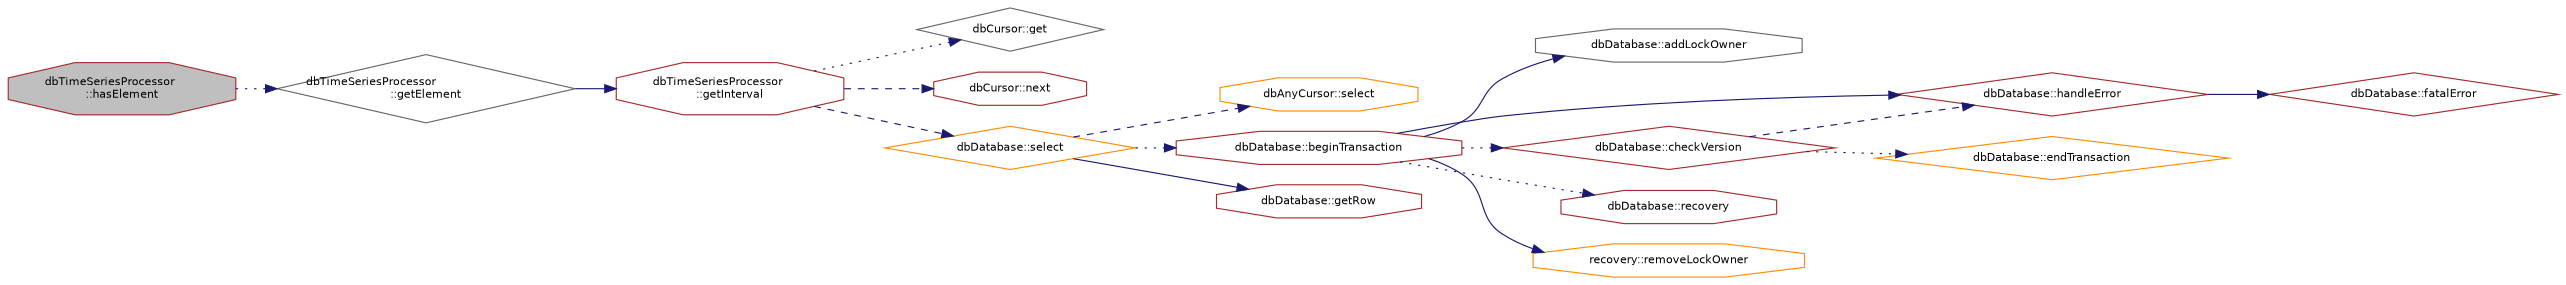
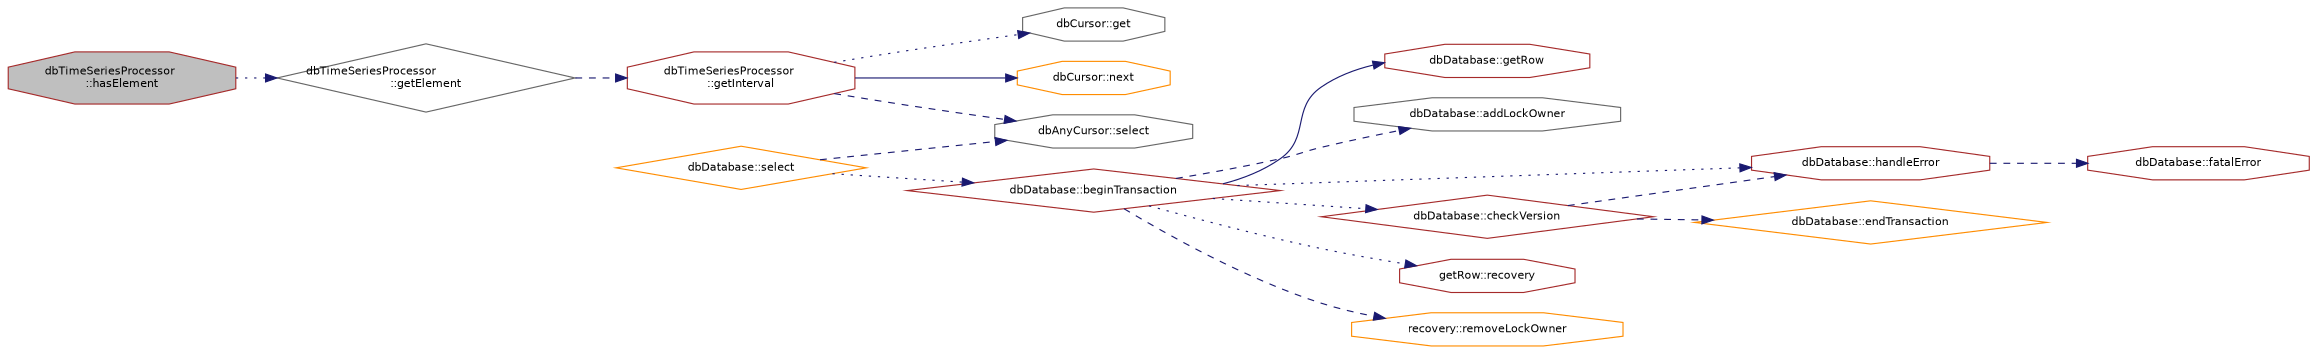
(1010, 30) -> (1094, 25)
(590, 89) -> (595, 78)
(883, 89) -> (930, 78)
(1010, 89) -> (1094, 78)
(1319, 94) -> (1094, 131)
(1486, 94) -> (1299, 154)
(2052, 94) -> (1871, 163)
(2233, 94) -> (2033, 163)
(2414, 94) -> (2198, 163)
(1642, 105) -> (1489, 177)
(878, 120) -> (919, 107)
(1319, 148) -> (1094, 191)
(1851, 153) -> (1669, 219)
(1155, 173) -> (1300, 126)
(1482, 203) -> (1244, 273)
(1669, 207) -> (1487, 276)
